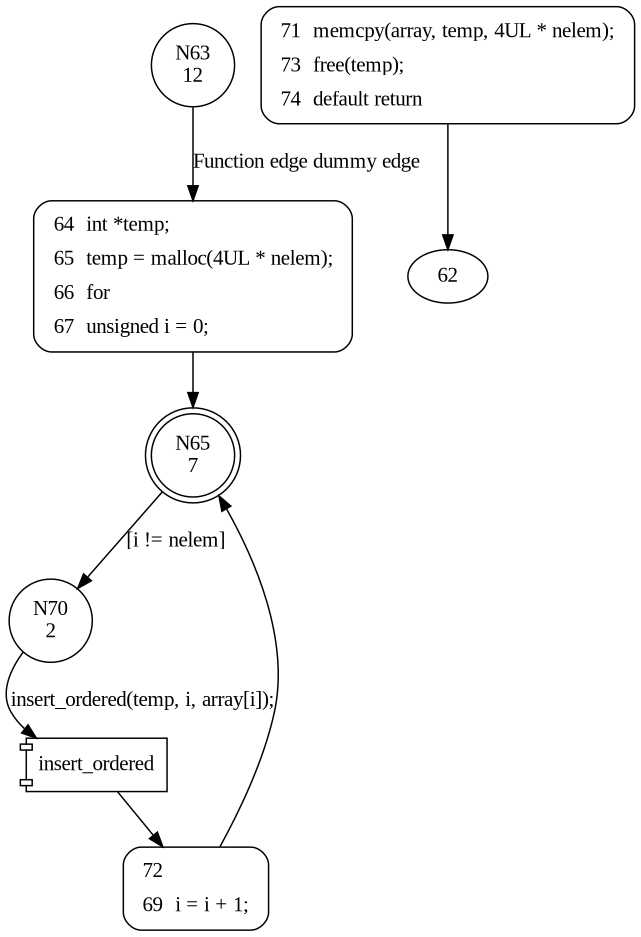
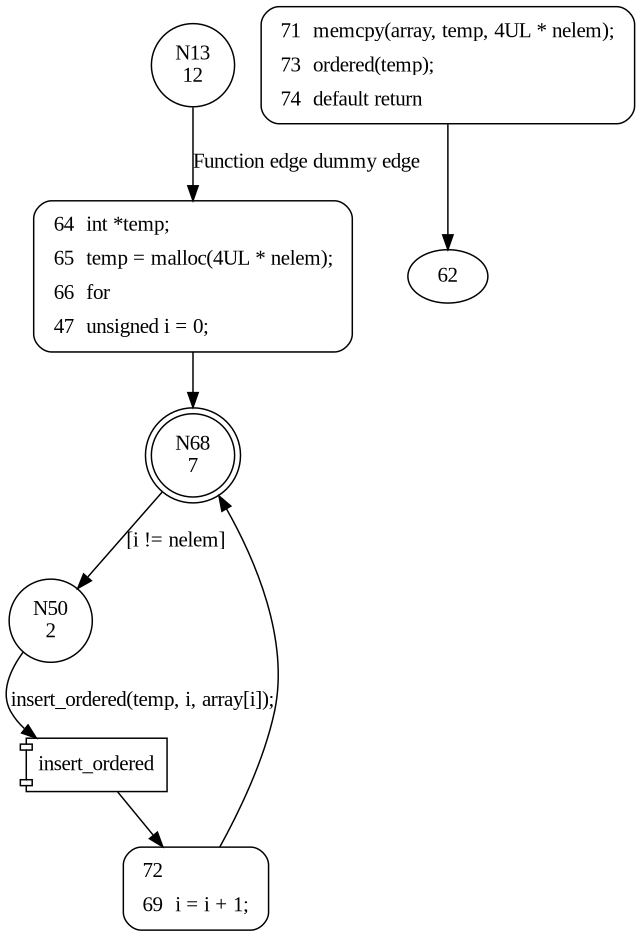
(193, 65) -> (193, 65)
(359, 65) -> (374, 65)
(64, 327) -> (64, 327)
(193, 455) -> (193, 455)
(51, 621) -> (51, 621)
